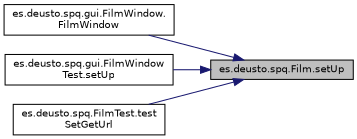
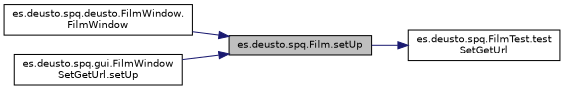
(89, 20) -> (98, 20)
(89, 70) -> (98, 70)
(191, 93) -> (385, 45)
